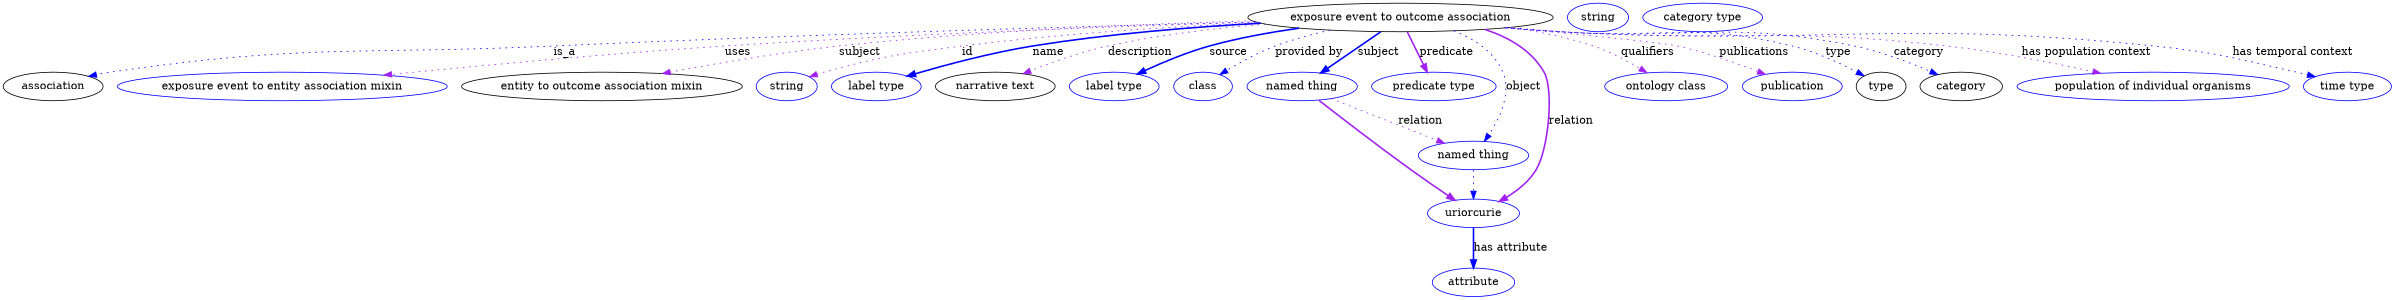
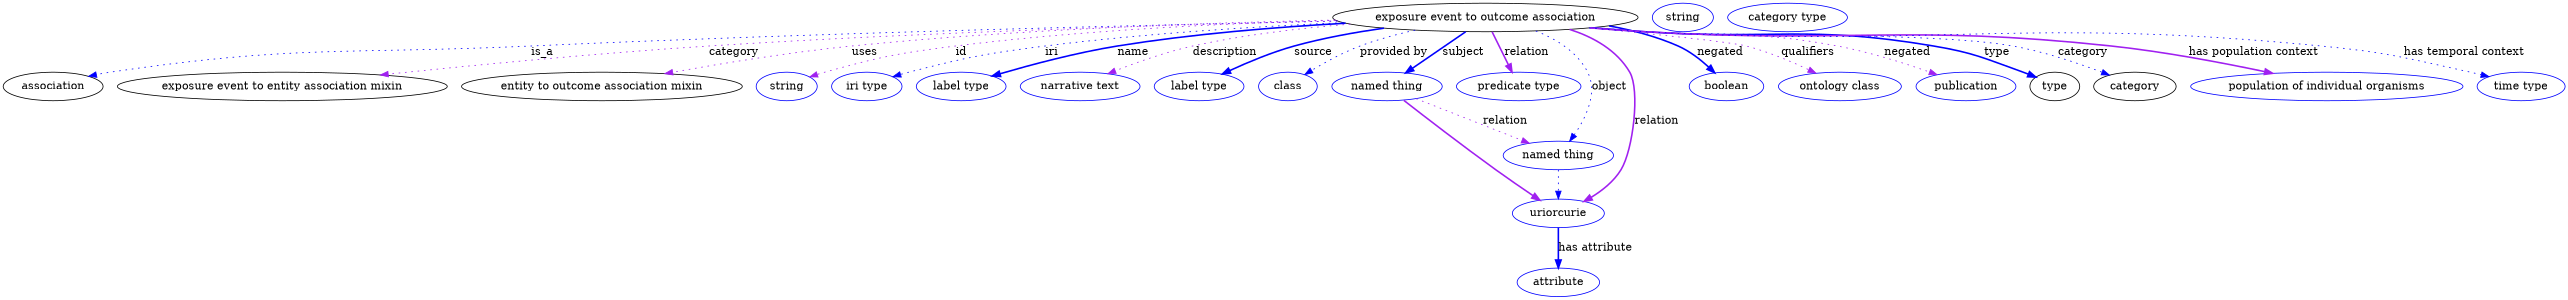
(1874, 39) -> (2030, 39)
(1774, 42) -> (1911, 43)
(738, 52) -> (734, 52)
(860, 52) -> (865, 52)
(1447, 52) -> (1527, 52)
(1754, 52) -> (1907, 52)
(282, 86) -> (282, 86)
none -> (867, 86)
(995, 86) -> (1080, 86)
none -> (1726, 86)
